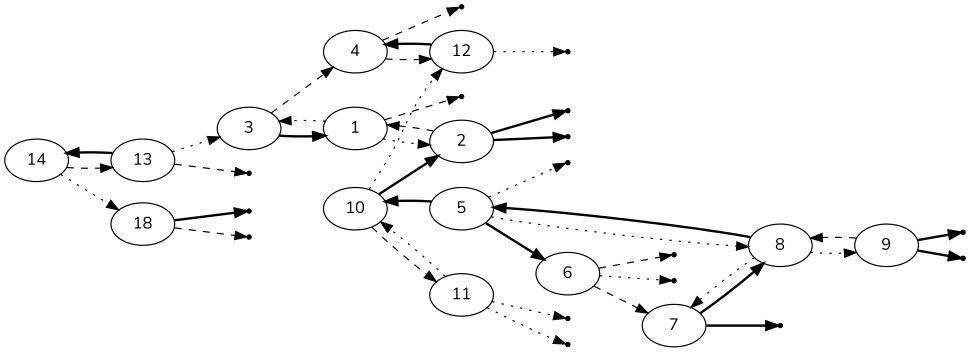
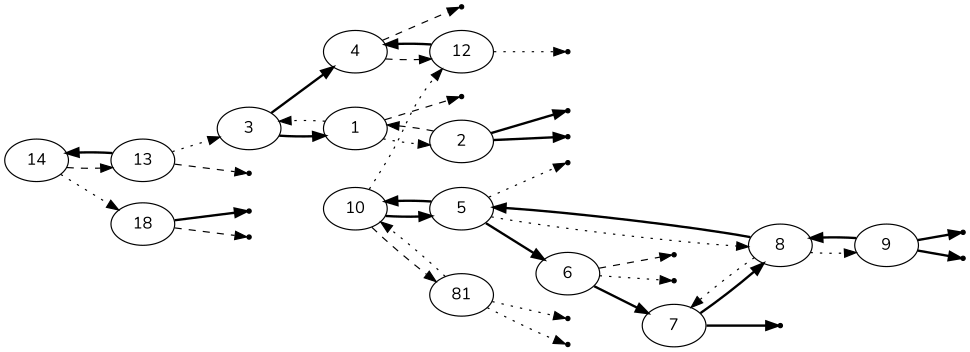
(297, 94) -> (297, 94)
(404, 178) -> (402, 217)
(839, 237) -> (839, 237)
(462, 295) -> (462, 295)
(616, 297) -> (616, 297)
